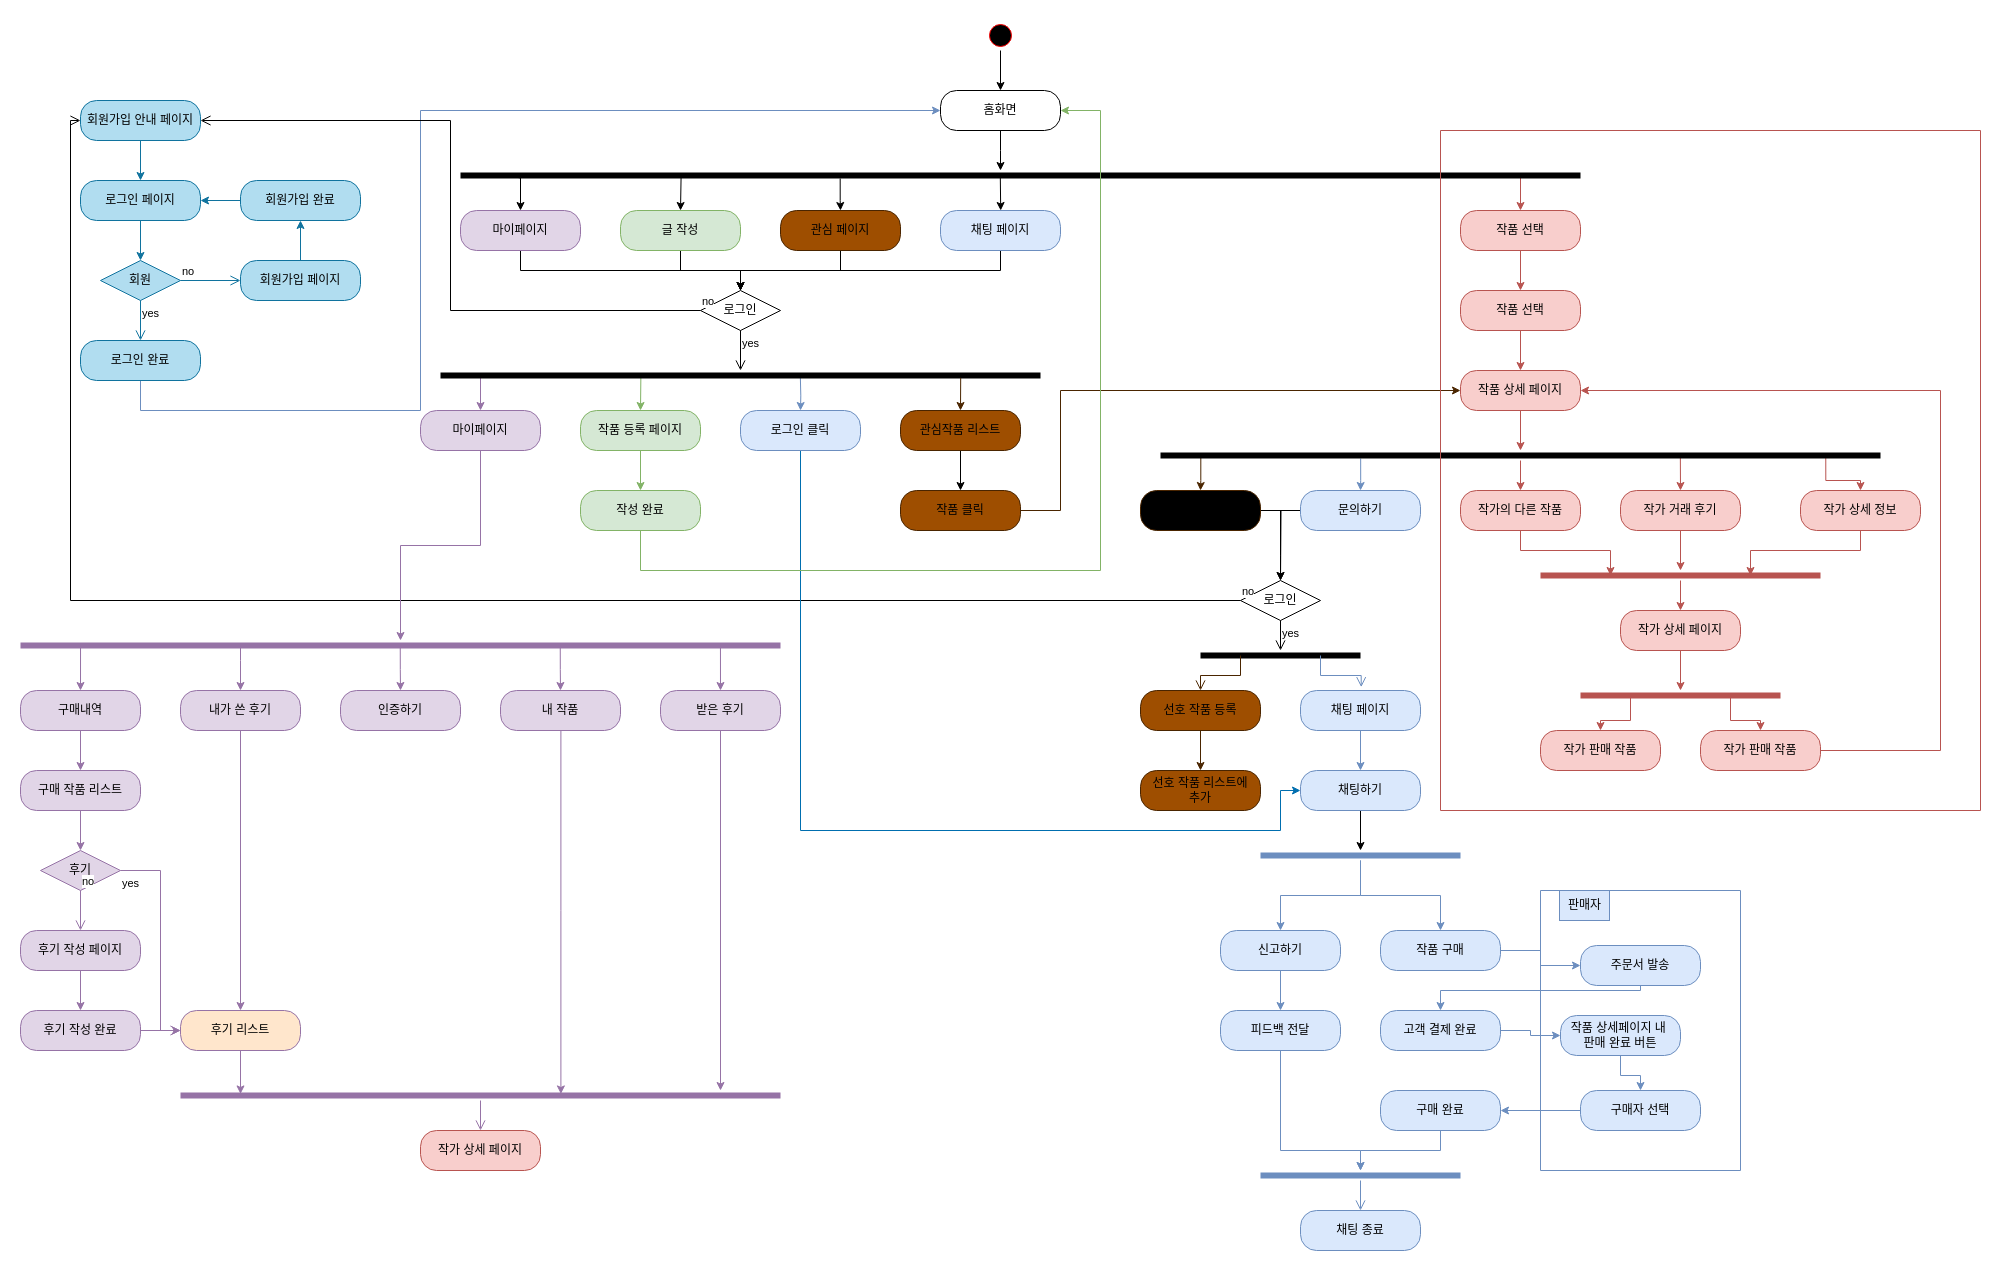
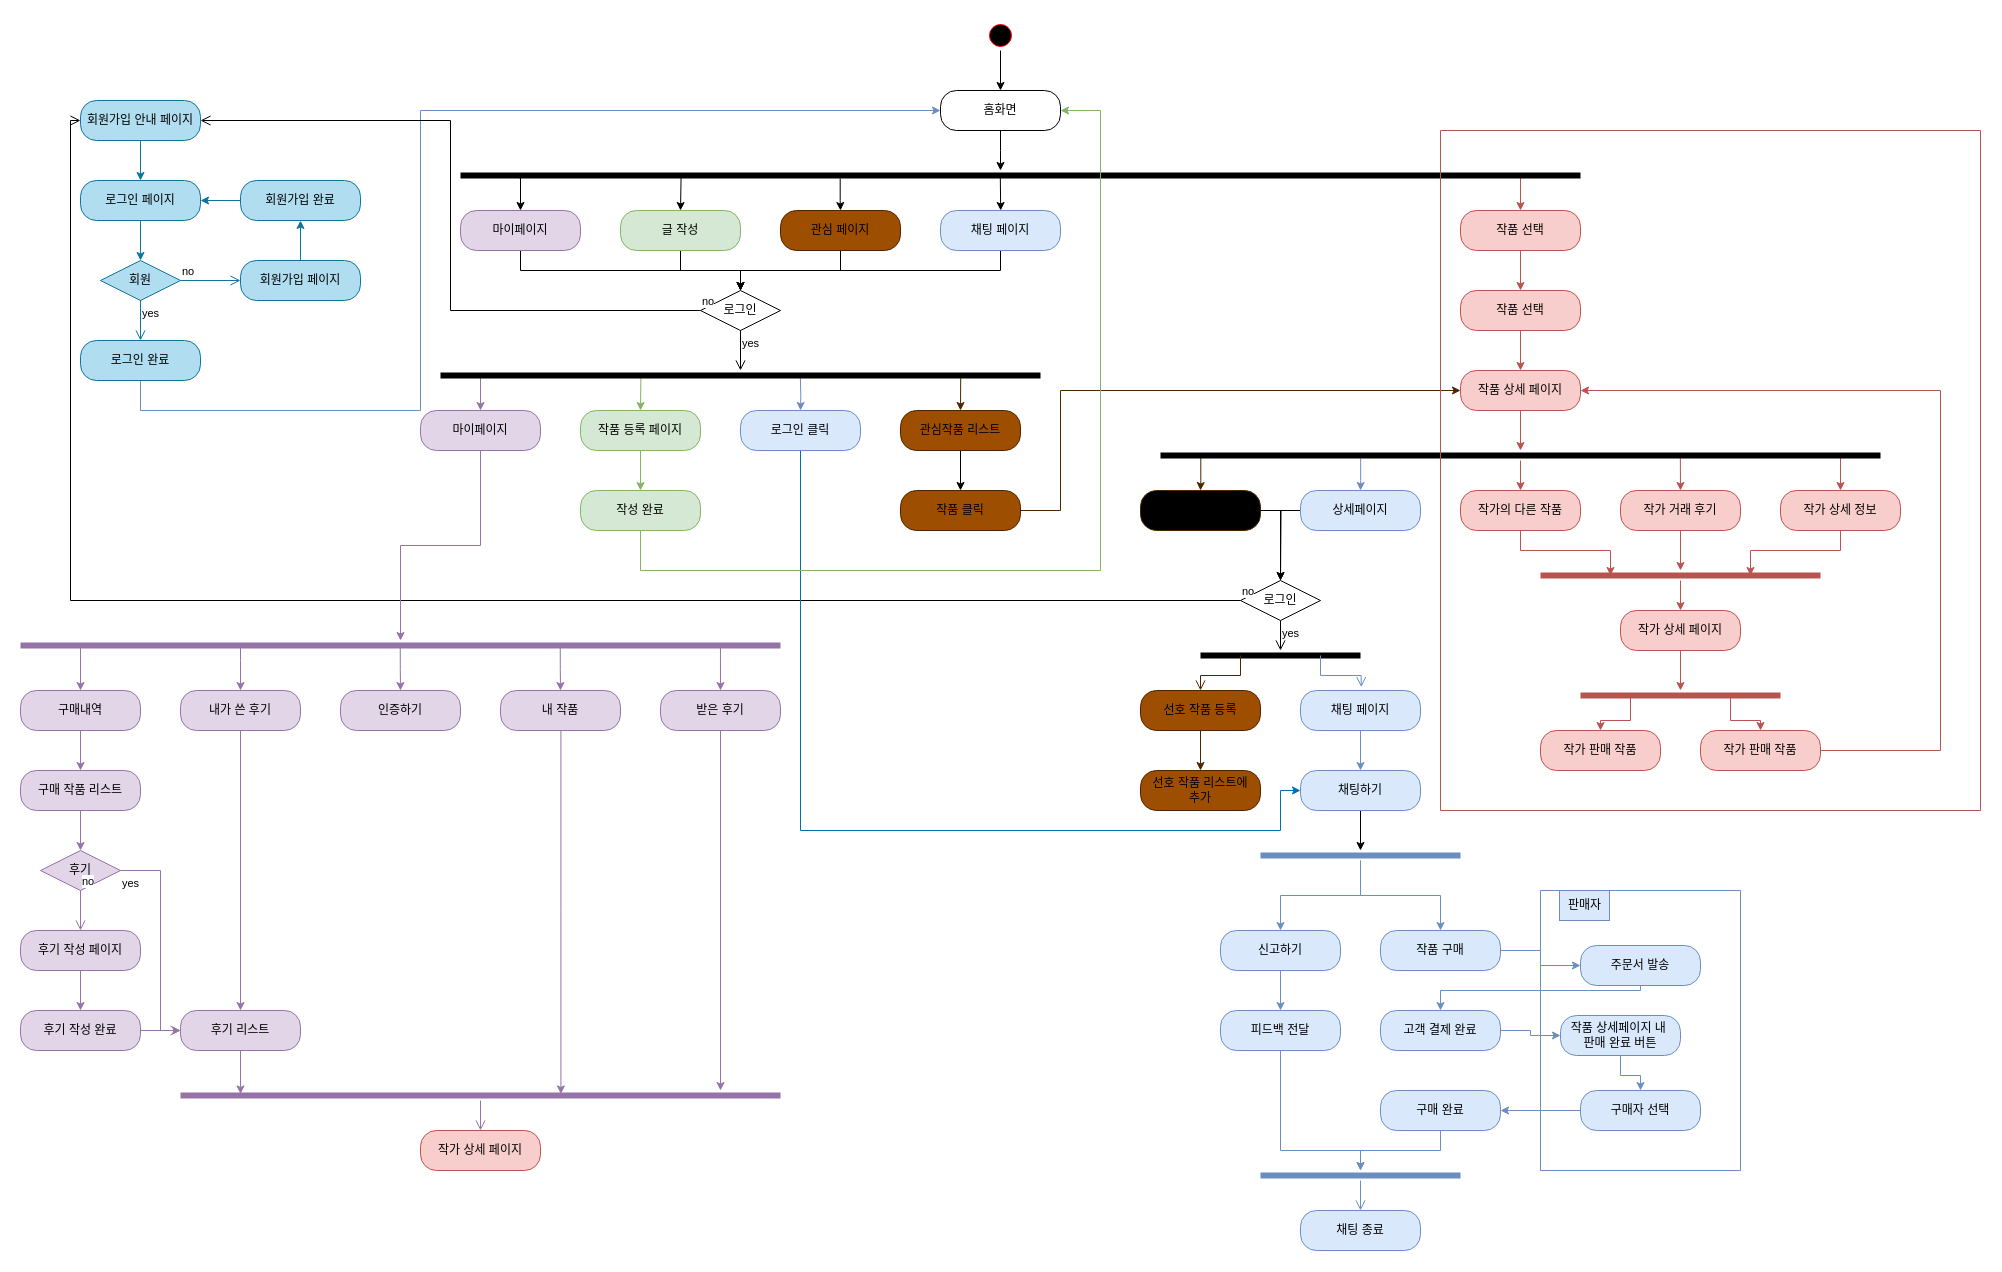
(1361, 511) -> (1361, 511)
(1861, 511) -> (1841, 511)
(241, 1031) -> (241, 1031)
